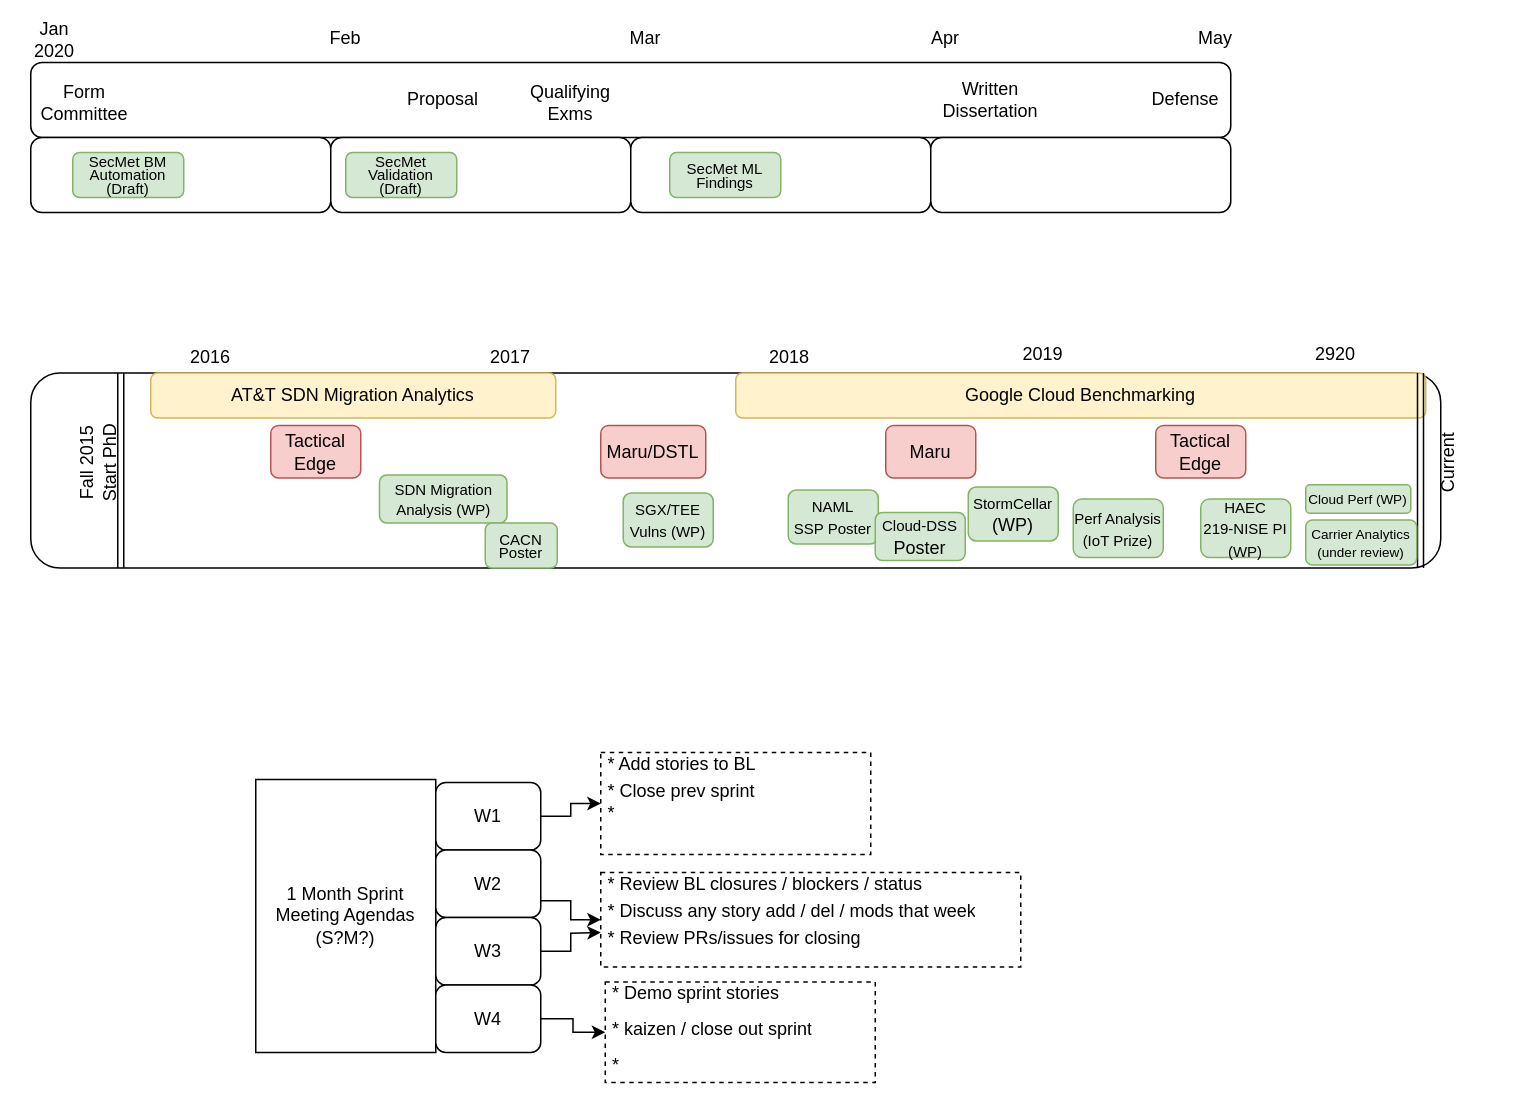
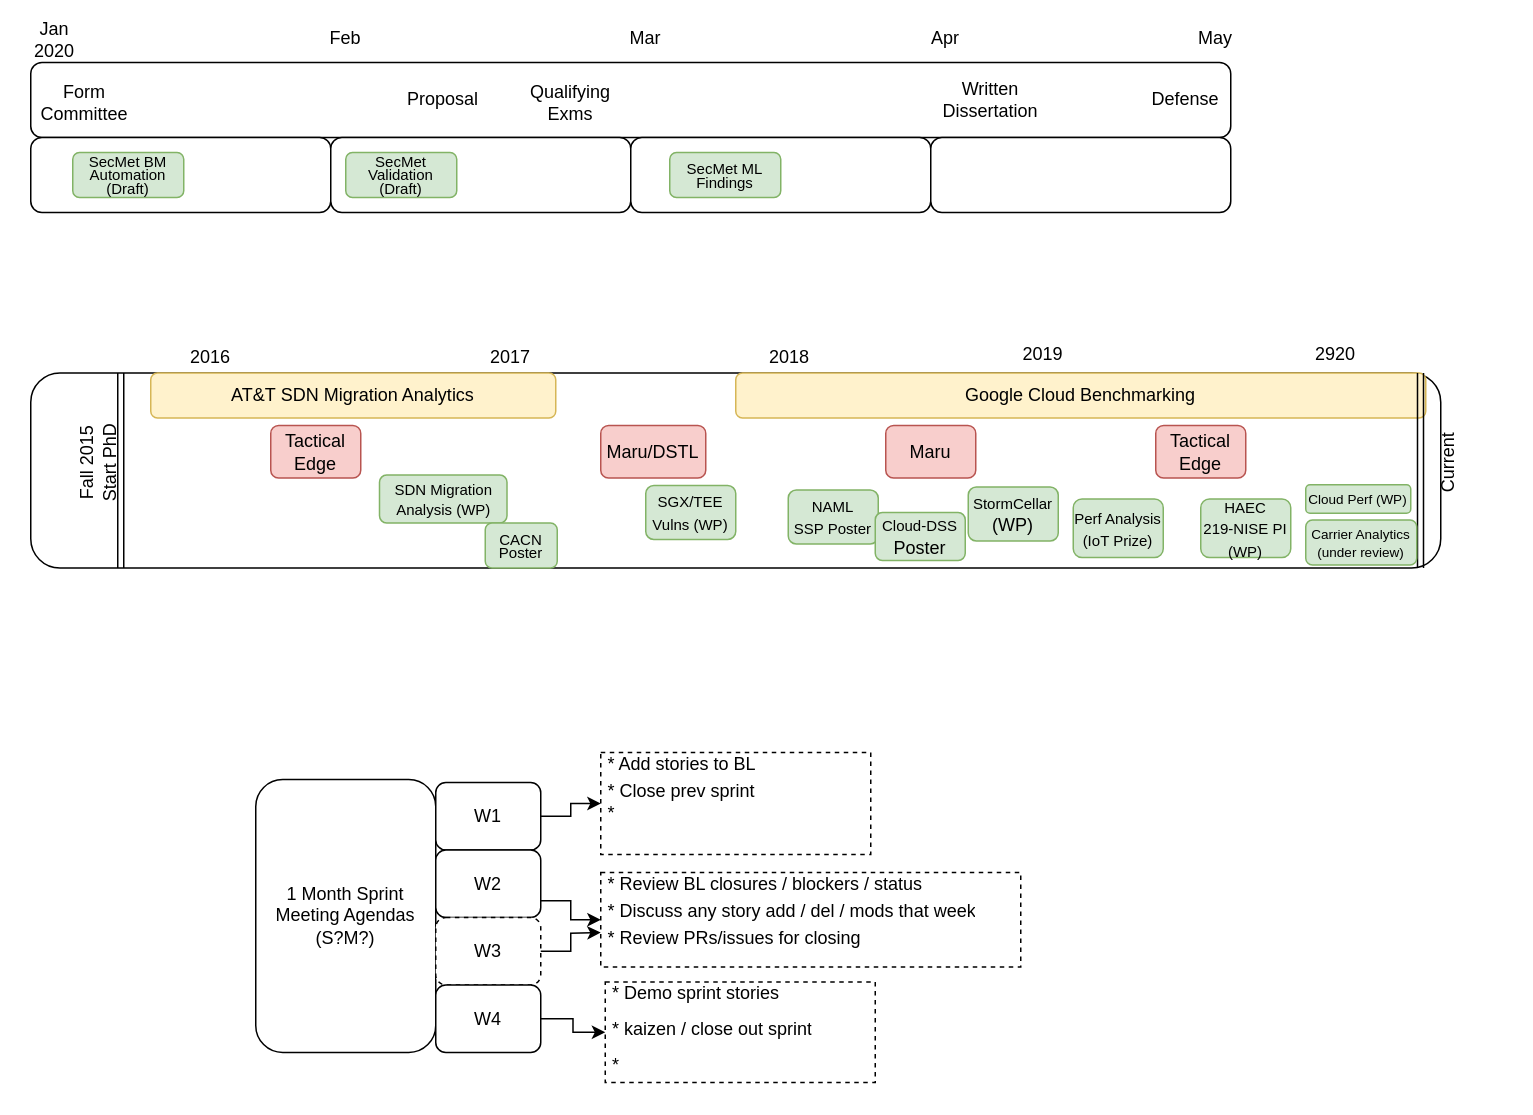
(668, 520) -> (691, 512)
(346, 916) -> (346, 916)
(488, 951) -> (488, 951)
